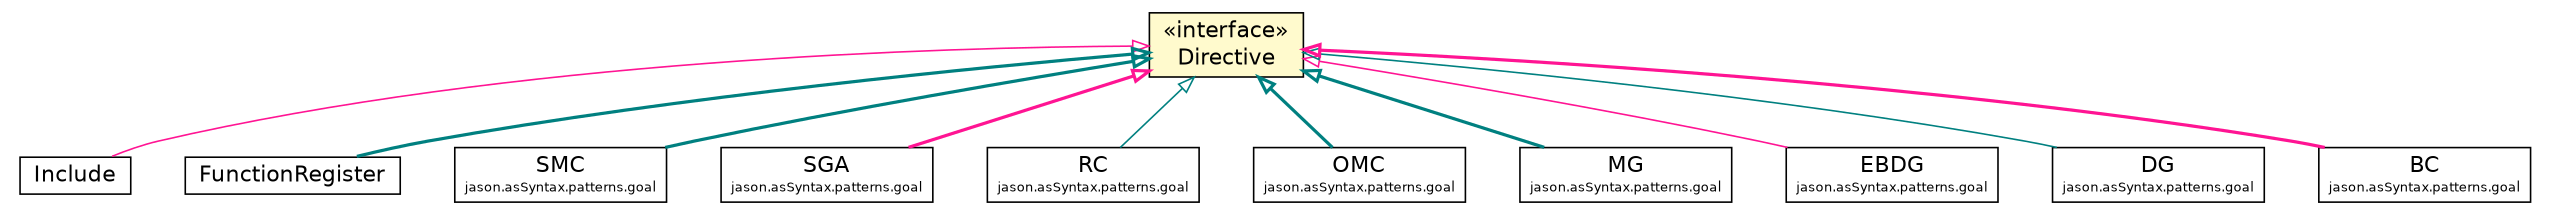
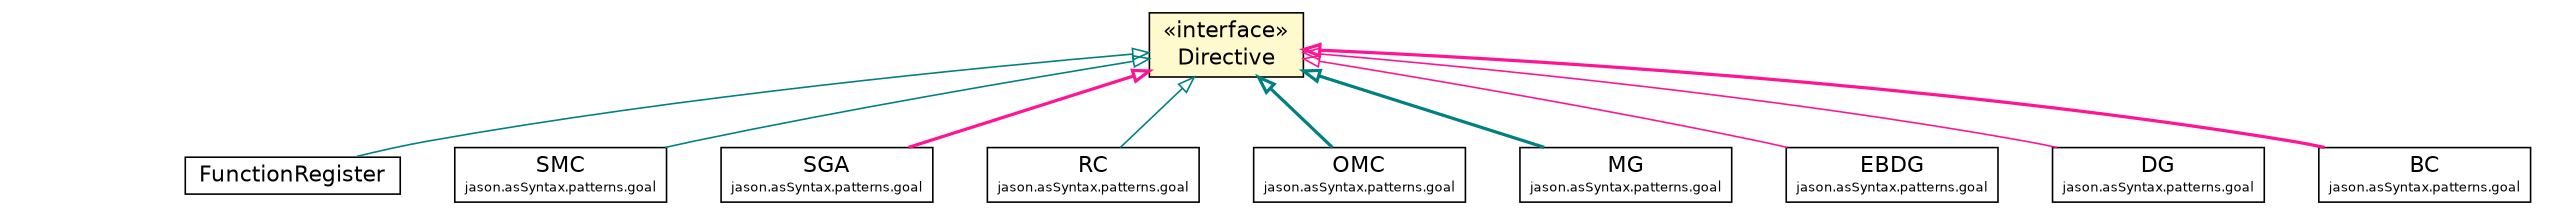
(1689, 92) -> (1689, 92)
(743, 95) -> (743, 95)
(899, 102) -> (899, 102)
(75, 175) -> none
